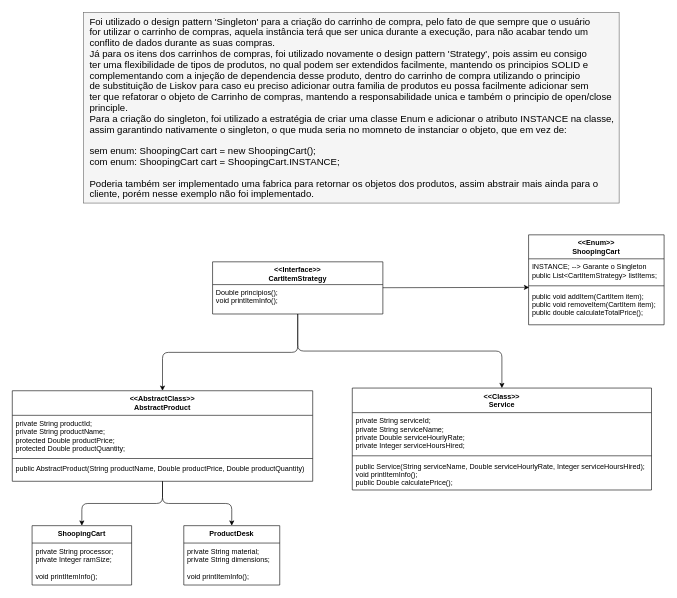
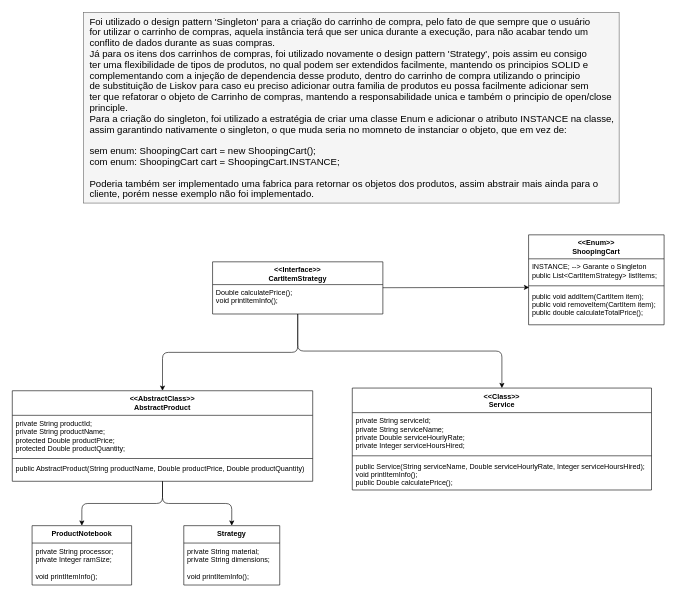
(251, 293) -> (259, 293)
(82, 534) -> (82, 534)
(232, 534) -> (232, 534)
